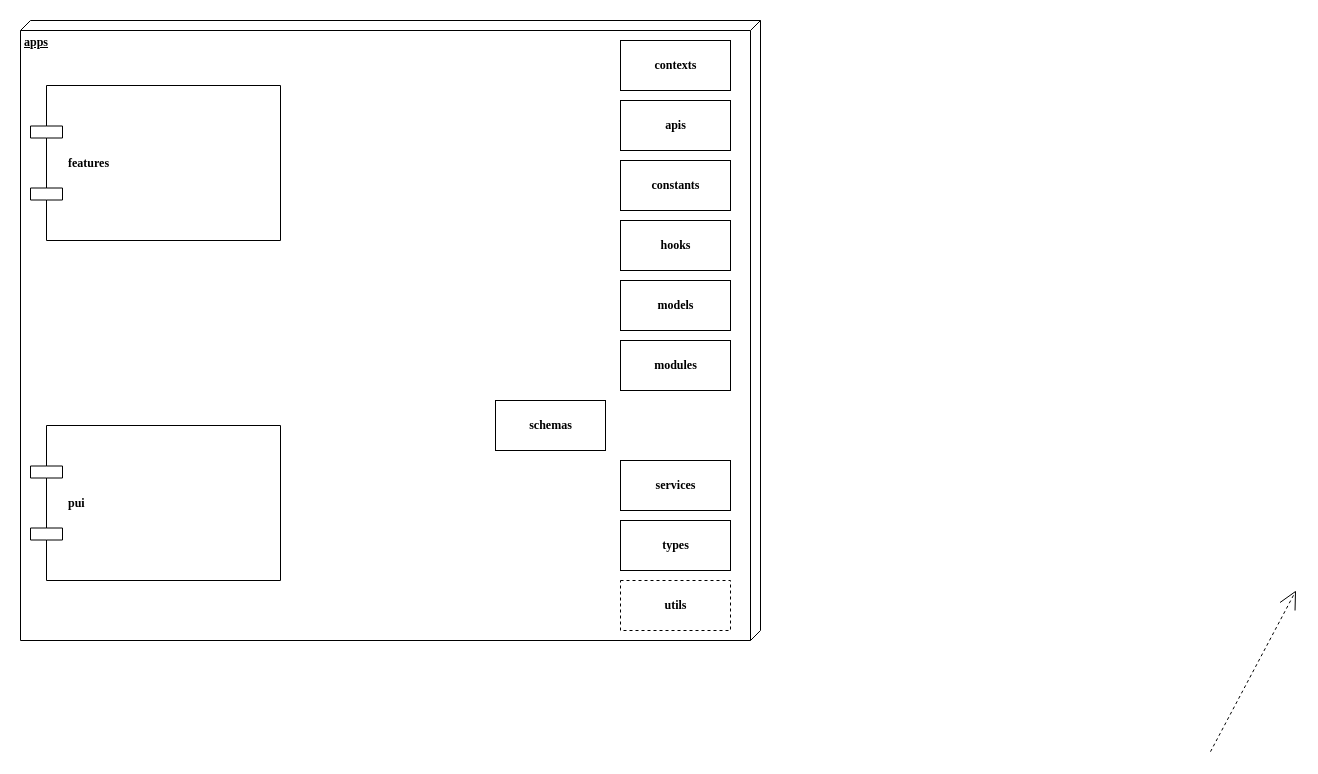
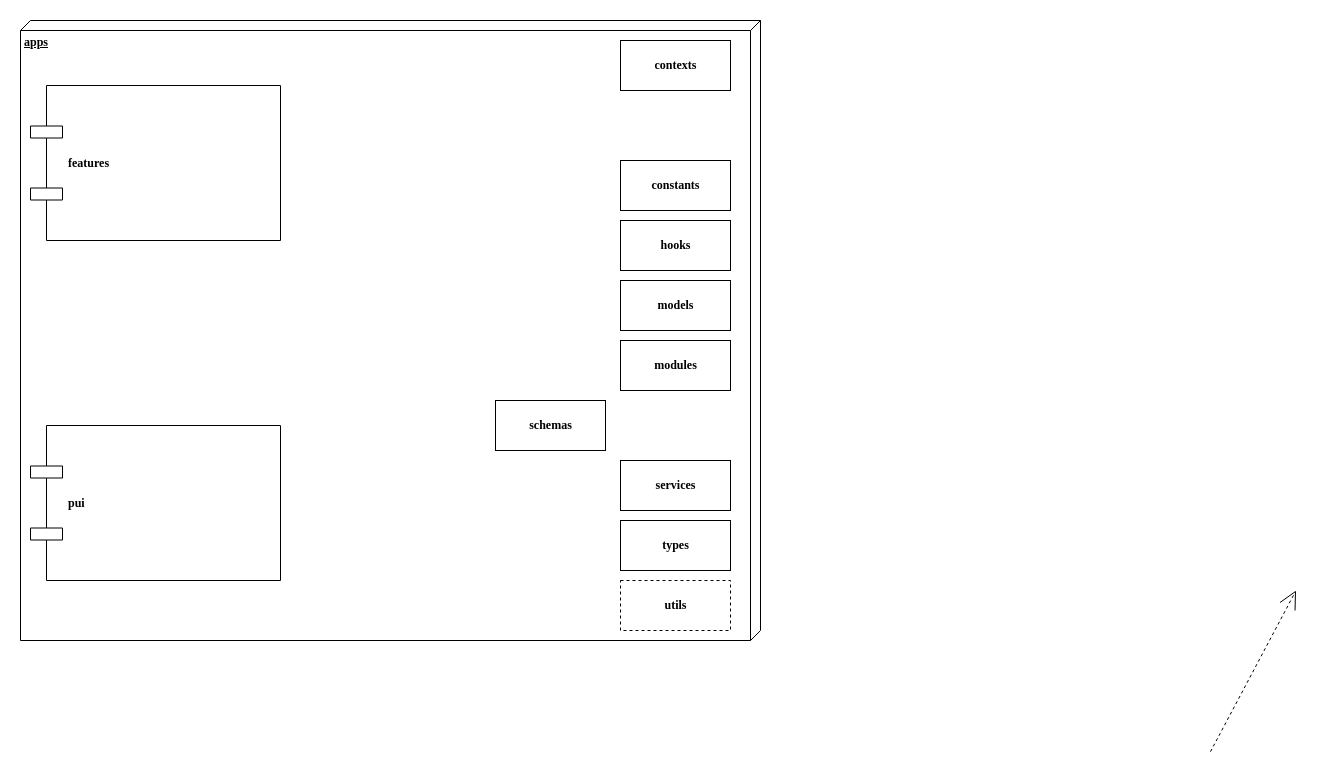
(676, 126) -> none
